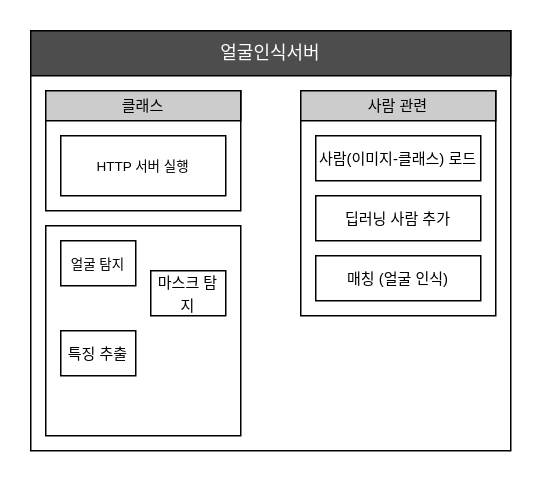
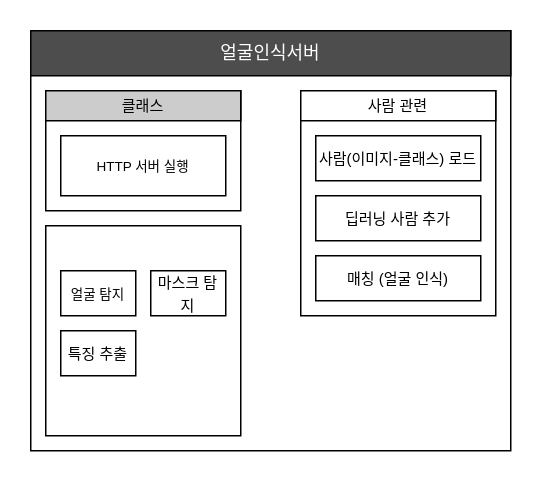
(398, 106) -> (398, 106)
(98, 263) -> (98, 293)
